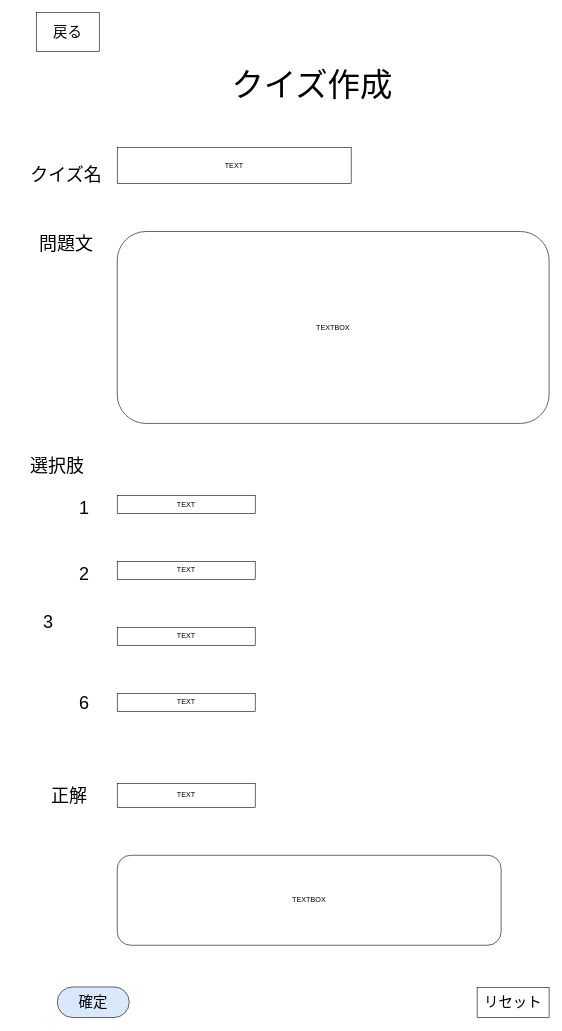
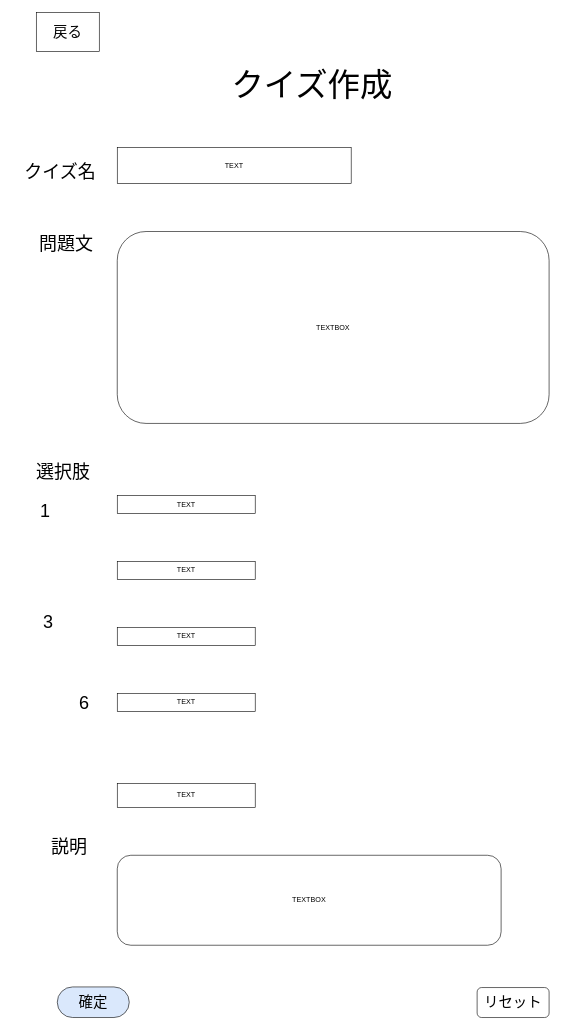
(66, 174) -> (60, 171)
(57, 465) -> (63, 471)
(84, 507) -> (45, 510)
(84, 573) -> none
(69, 795) -> none
none -> (69, 846)
(513, 1003) -> (513, 1003)
